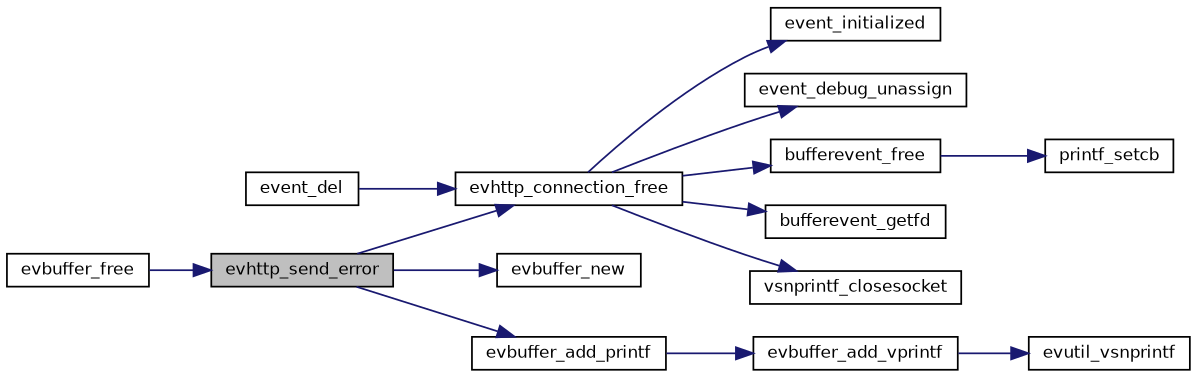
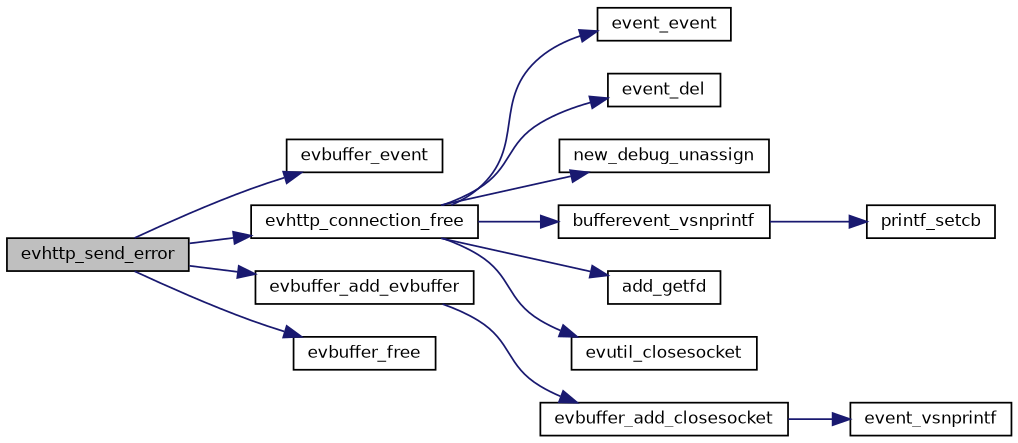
(856, 24) -> (664, 24)
(856, 90) -> (664, 156)
(856, 156) -> (664, 222)
(398, 189) -> (516, 145)
(856, 222) -> (664, 288)
(171, 270) -> (208, 304)
(569, 270) -> (365, 156)
(856, 288) -> (664, 353)
(569, 353) -> (365, 288)
(856, 353) -> (664, 419)
(1109, 353) -> (931, 419)
